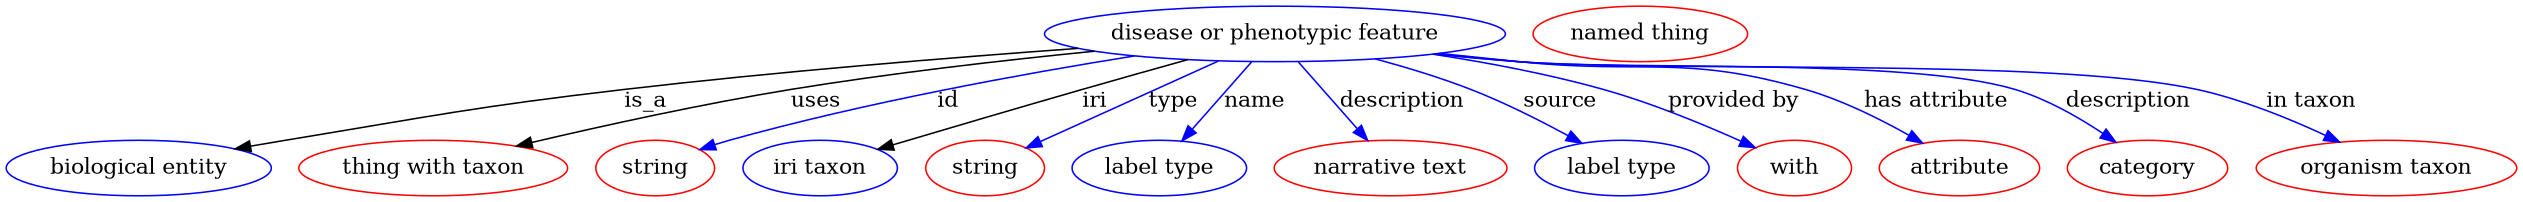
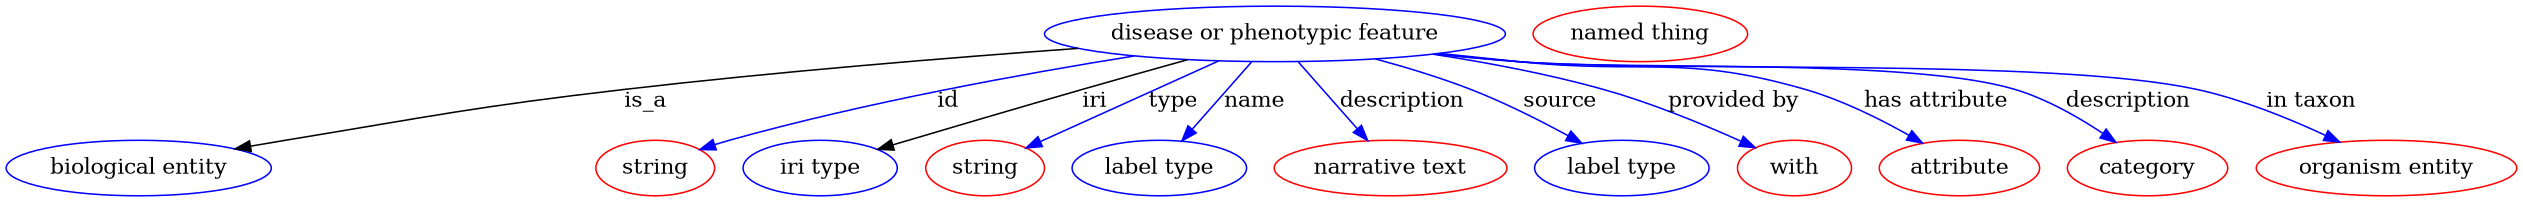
(433, 168) -> none
(820, 168) -> (820, 168)
(2386, 168) -> (2386, 168)
